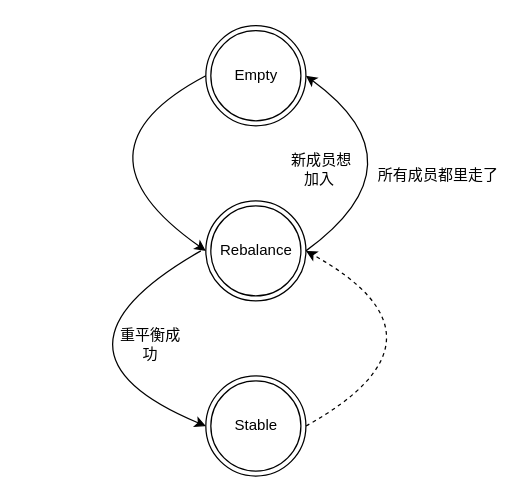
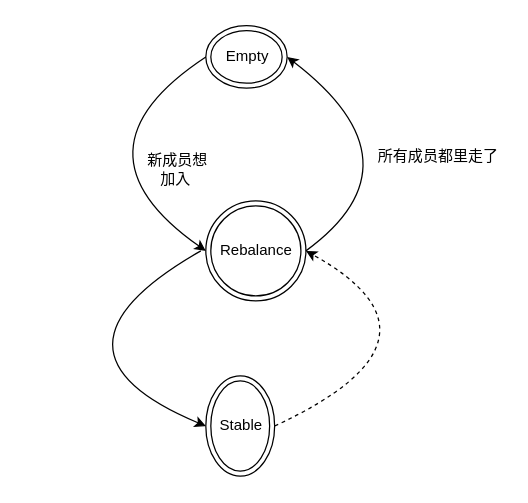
(256, 76) -> (246, 57)
(319, 169) -> (176, 169)
(438, 176) -> (438, 157)
(151, 344) -> none
(256, 426) -> (240, 426)
